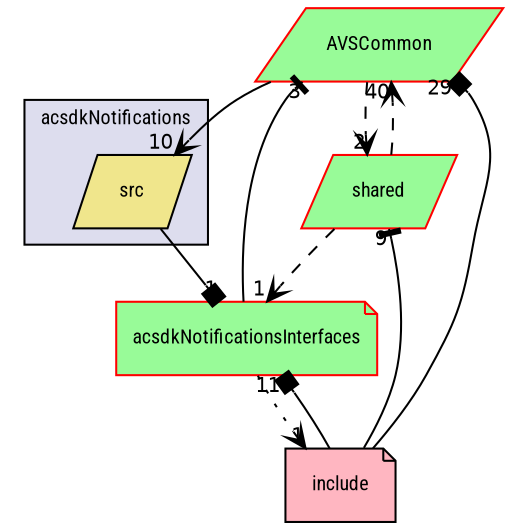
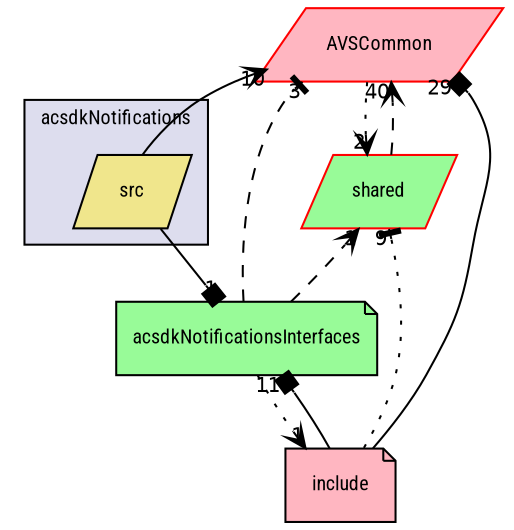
(379, 45) -> (379, 45)
(227, 106) -> (181, 114)
(366, 108) -> (366, 108)
(250, 190) -> (250, 190)
(307, 257) -> (319, 274)
(247, 338) -> (247, 338)
(400, 347) -> (400, 347)
